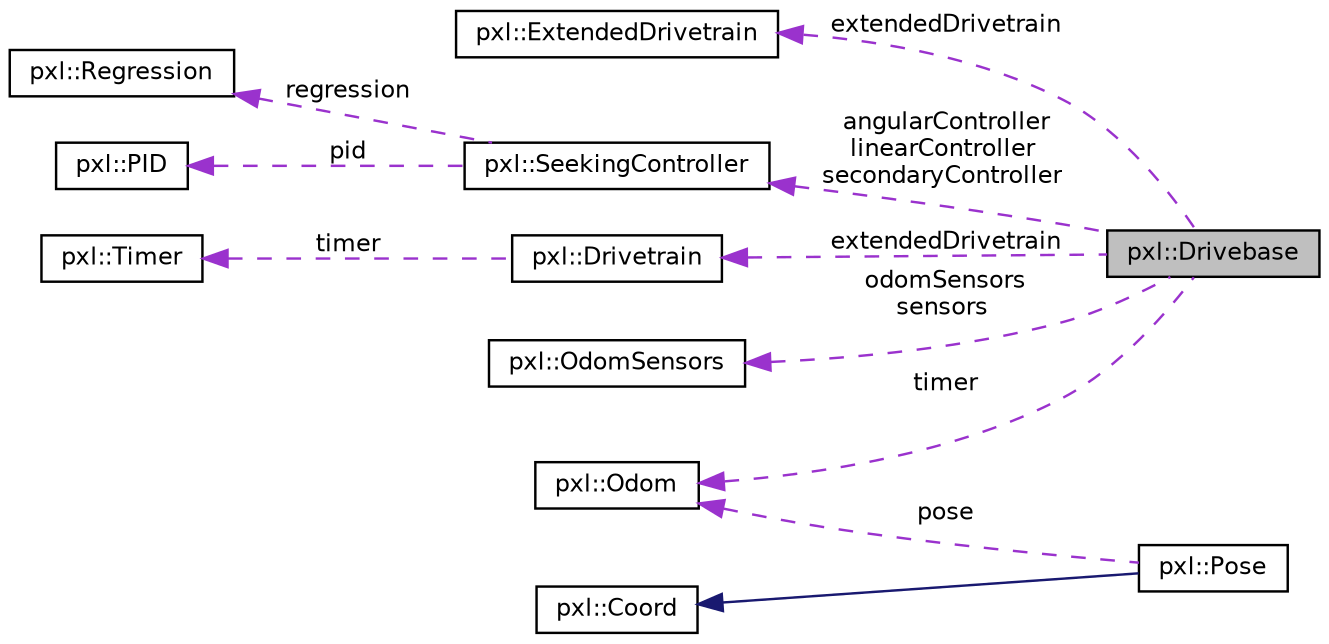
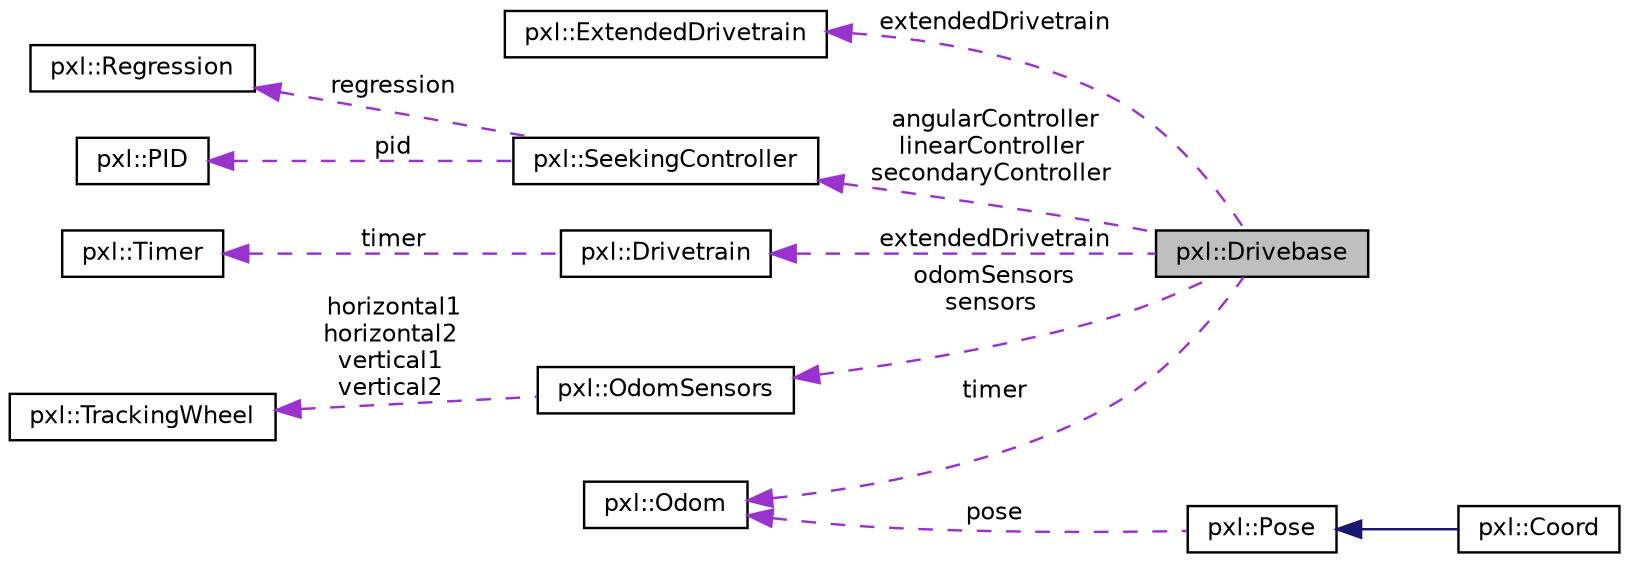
none -> (143, 417)
(931, 588) -> (1410, 529)
